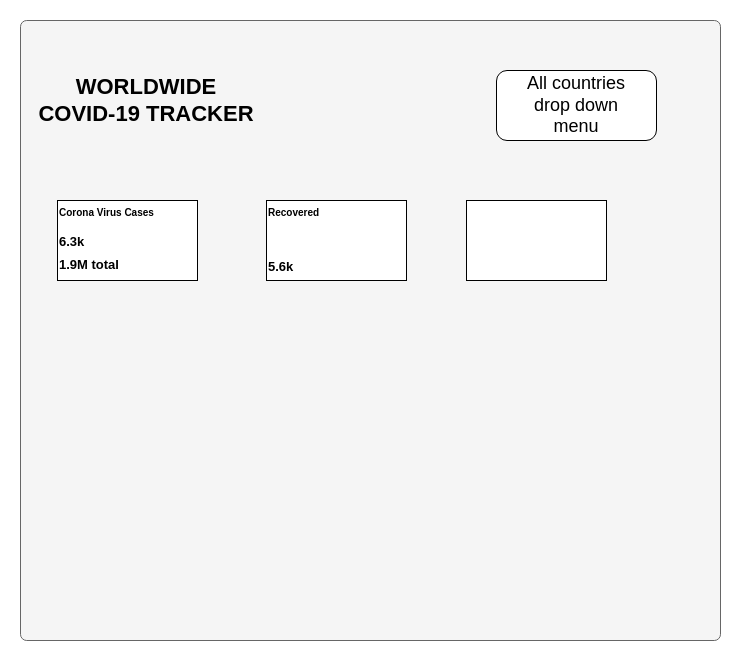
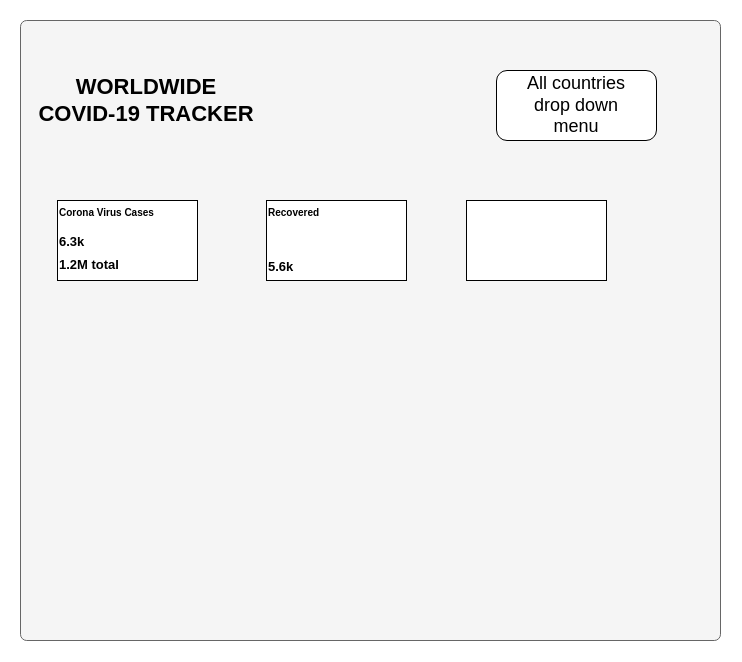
(103, 264) -> (103, 264)
